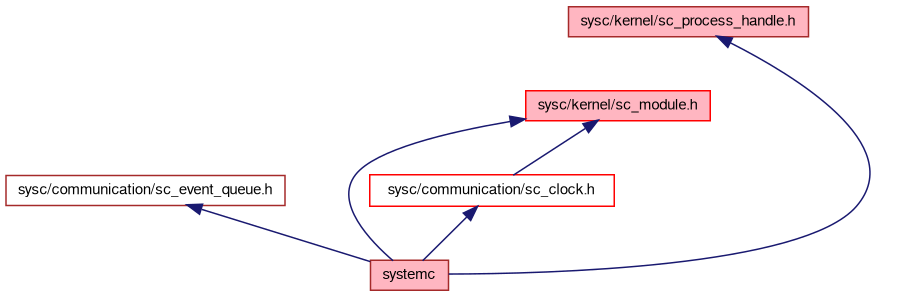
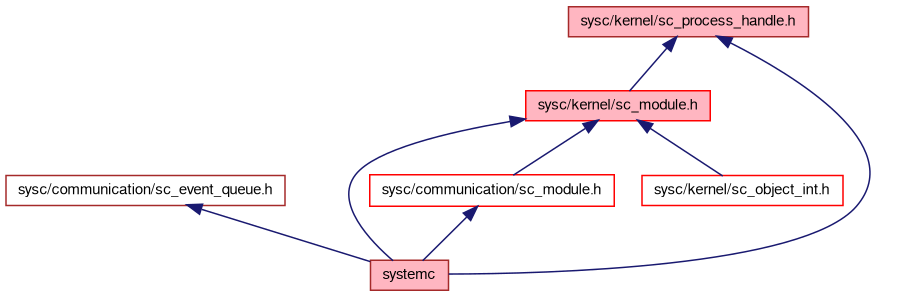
none -> (648, 70)
(492, 190) -> (492, 190)
none -> (742, 190)
